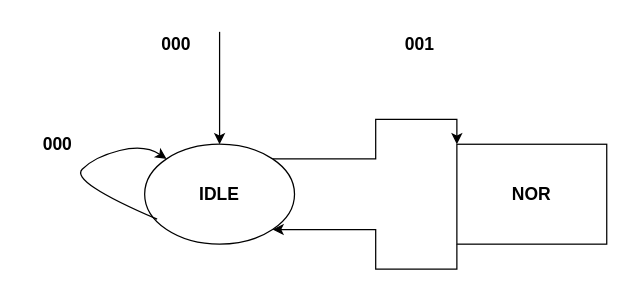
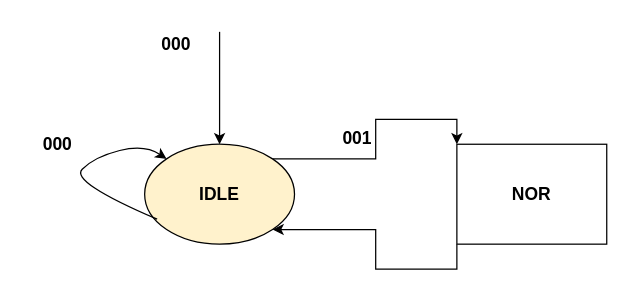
(419, 44) -> (357, 138)
(219, 194) -> (219, 194)
